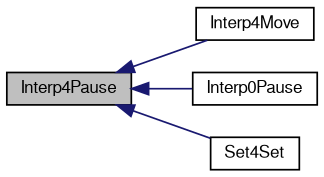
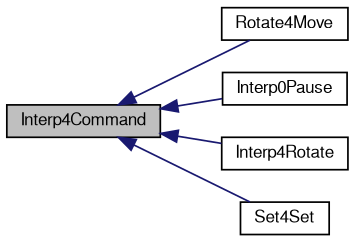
(255, 24) -> (285, 24)
(69, 89) -> (84, 121)
none -> (285, 154)
